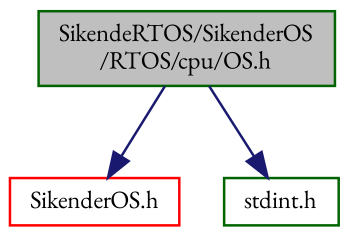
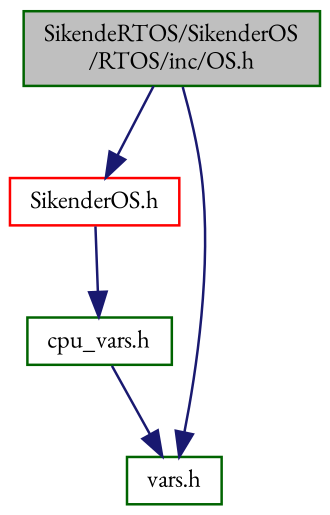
(187, 49) -> (172, 49)
(281, 202) -> (174, 481)
none -> (100, 341)
